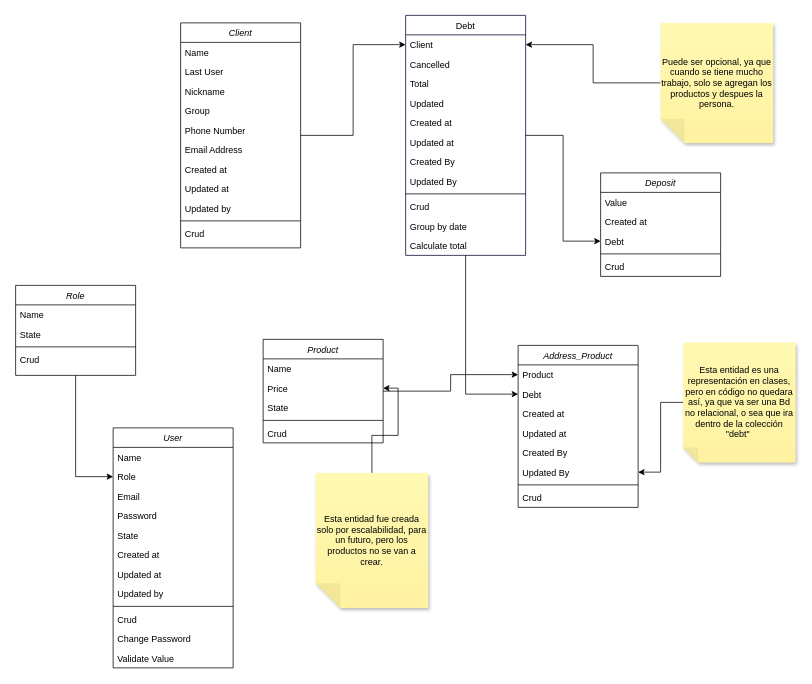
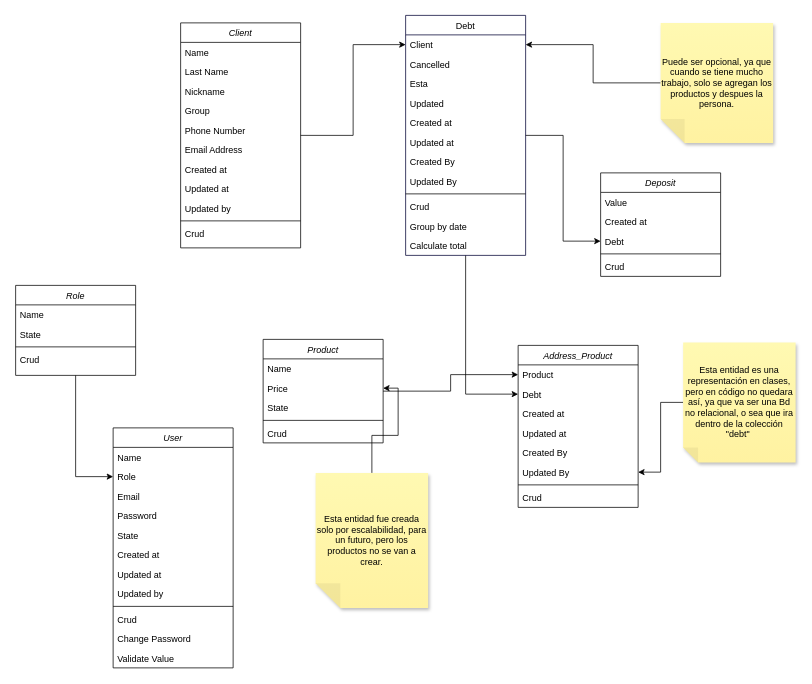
(206, 72) -> (206, 72)
(421, 84) -> (420, 84)
